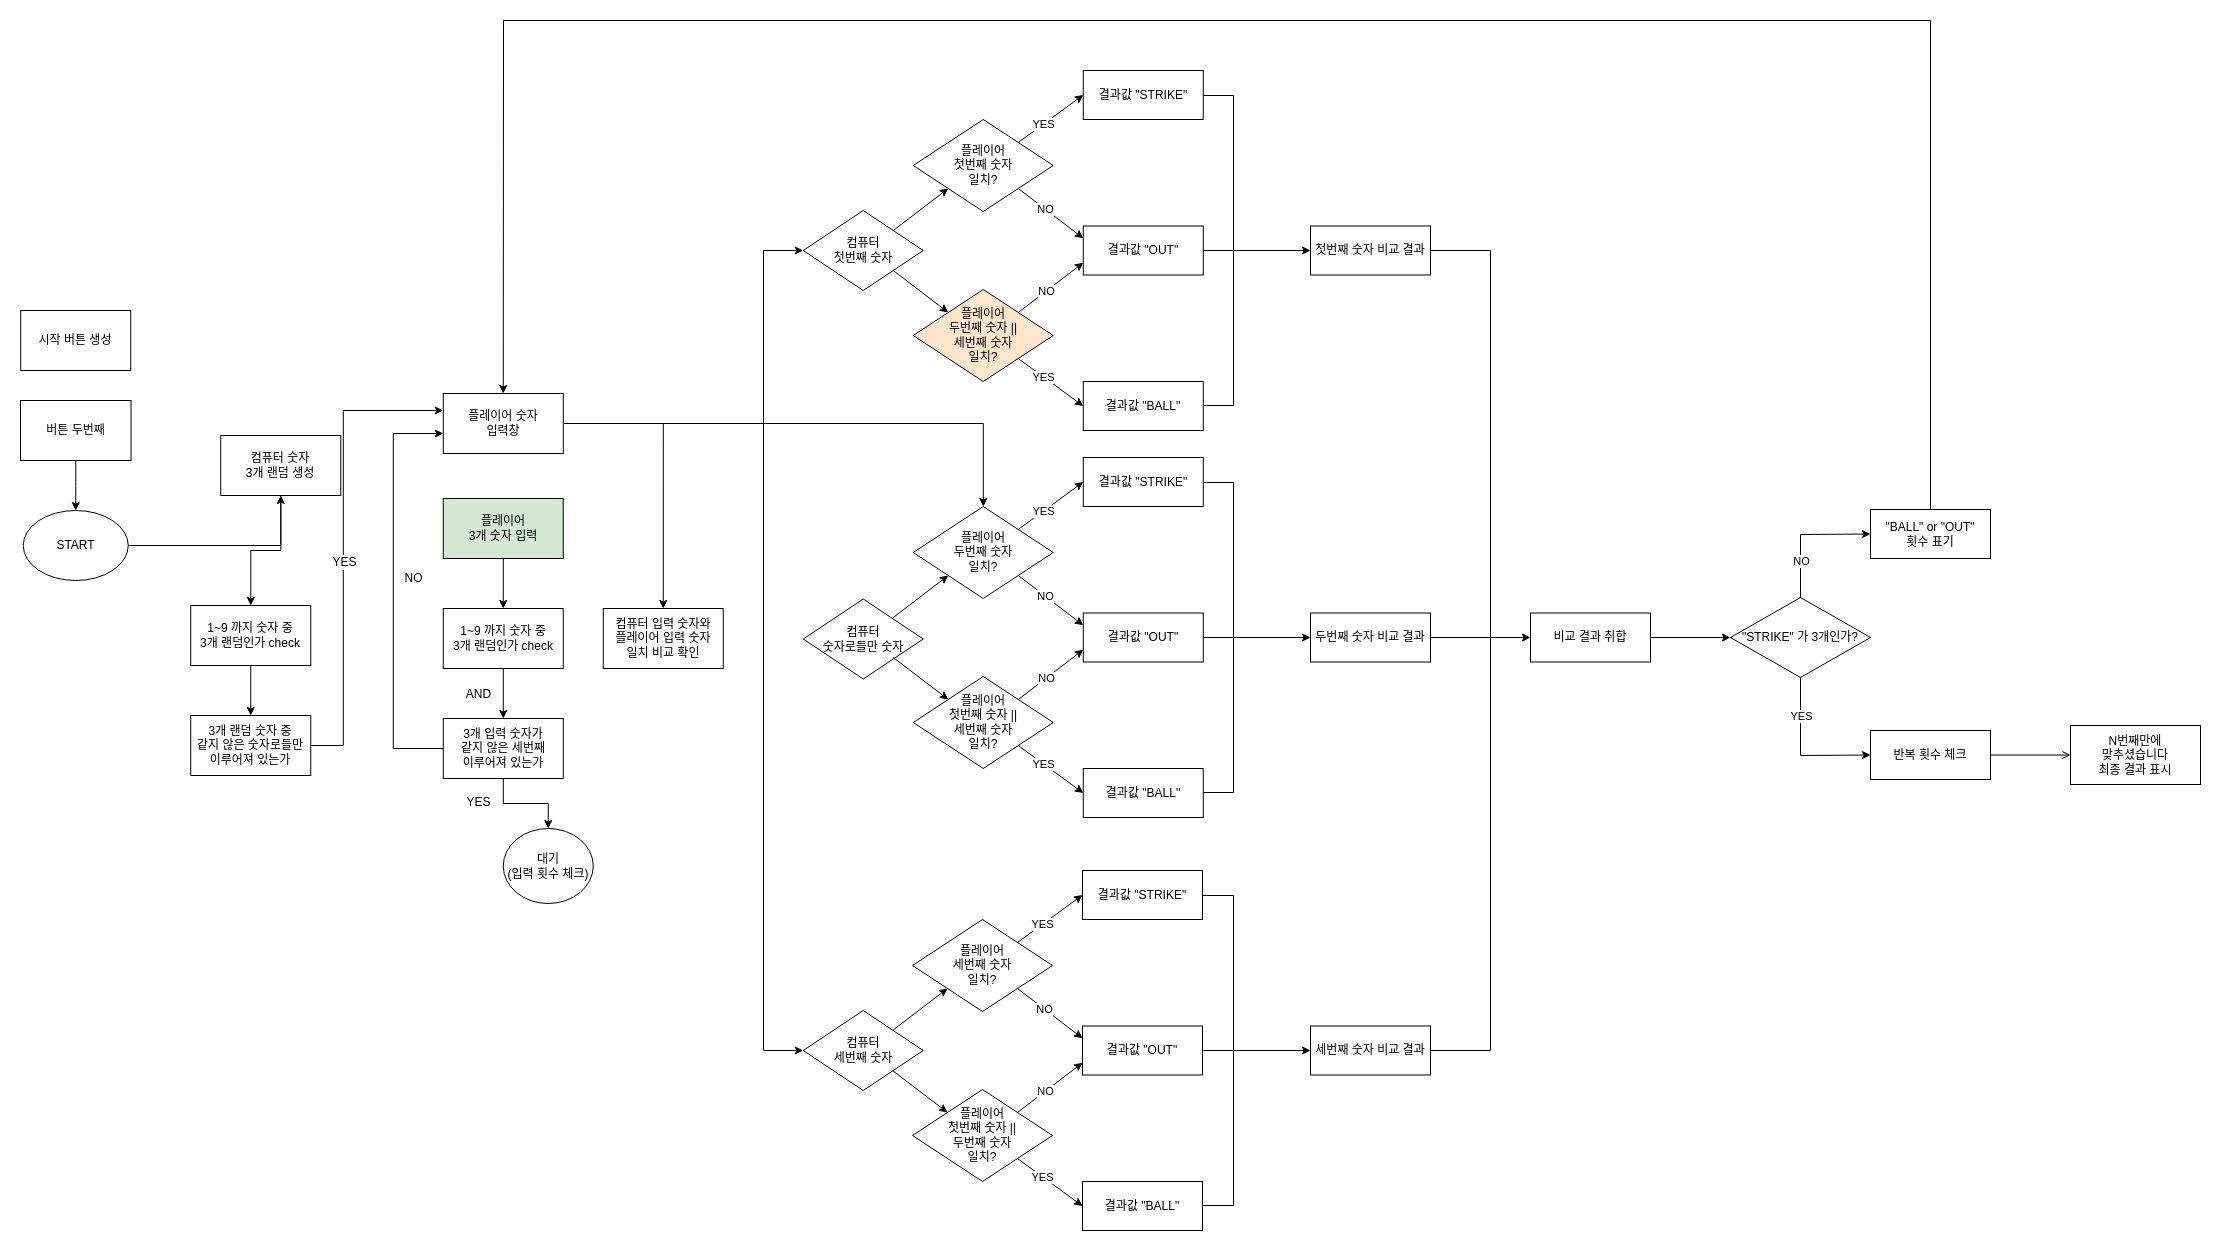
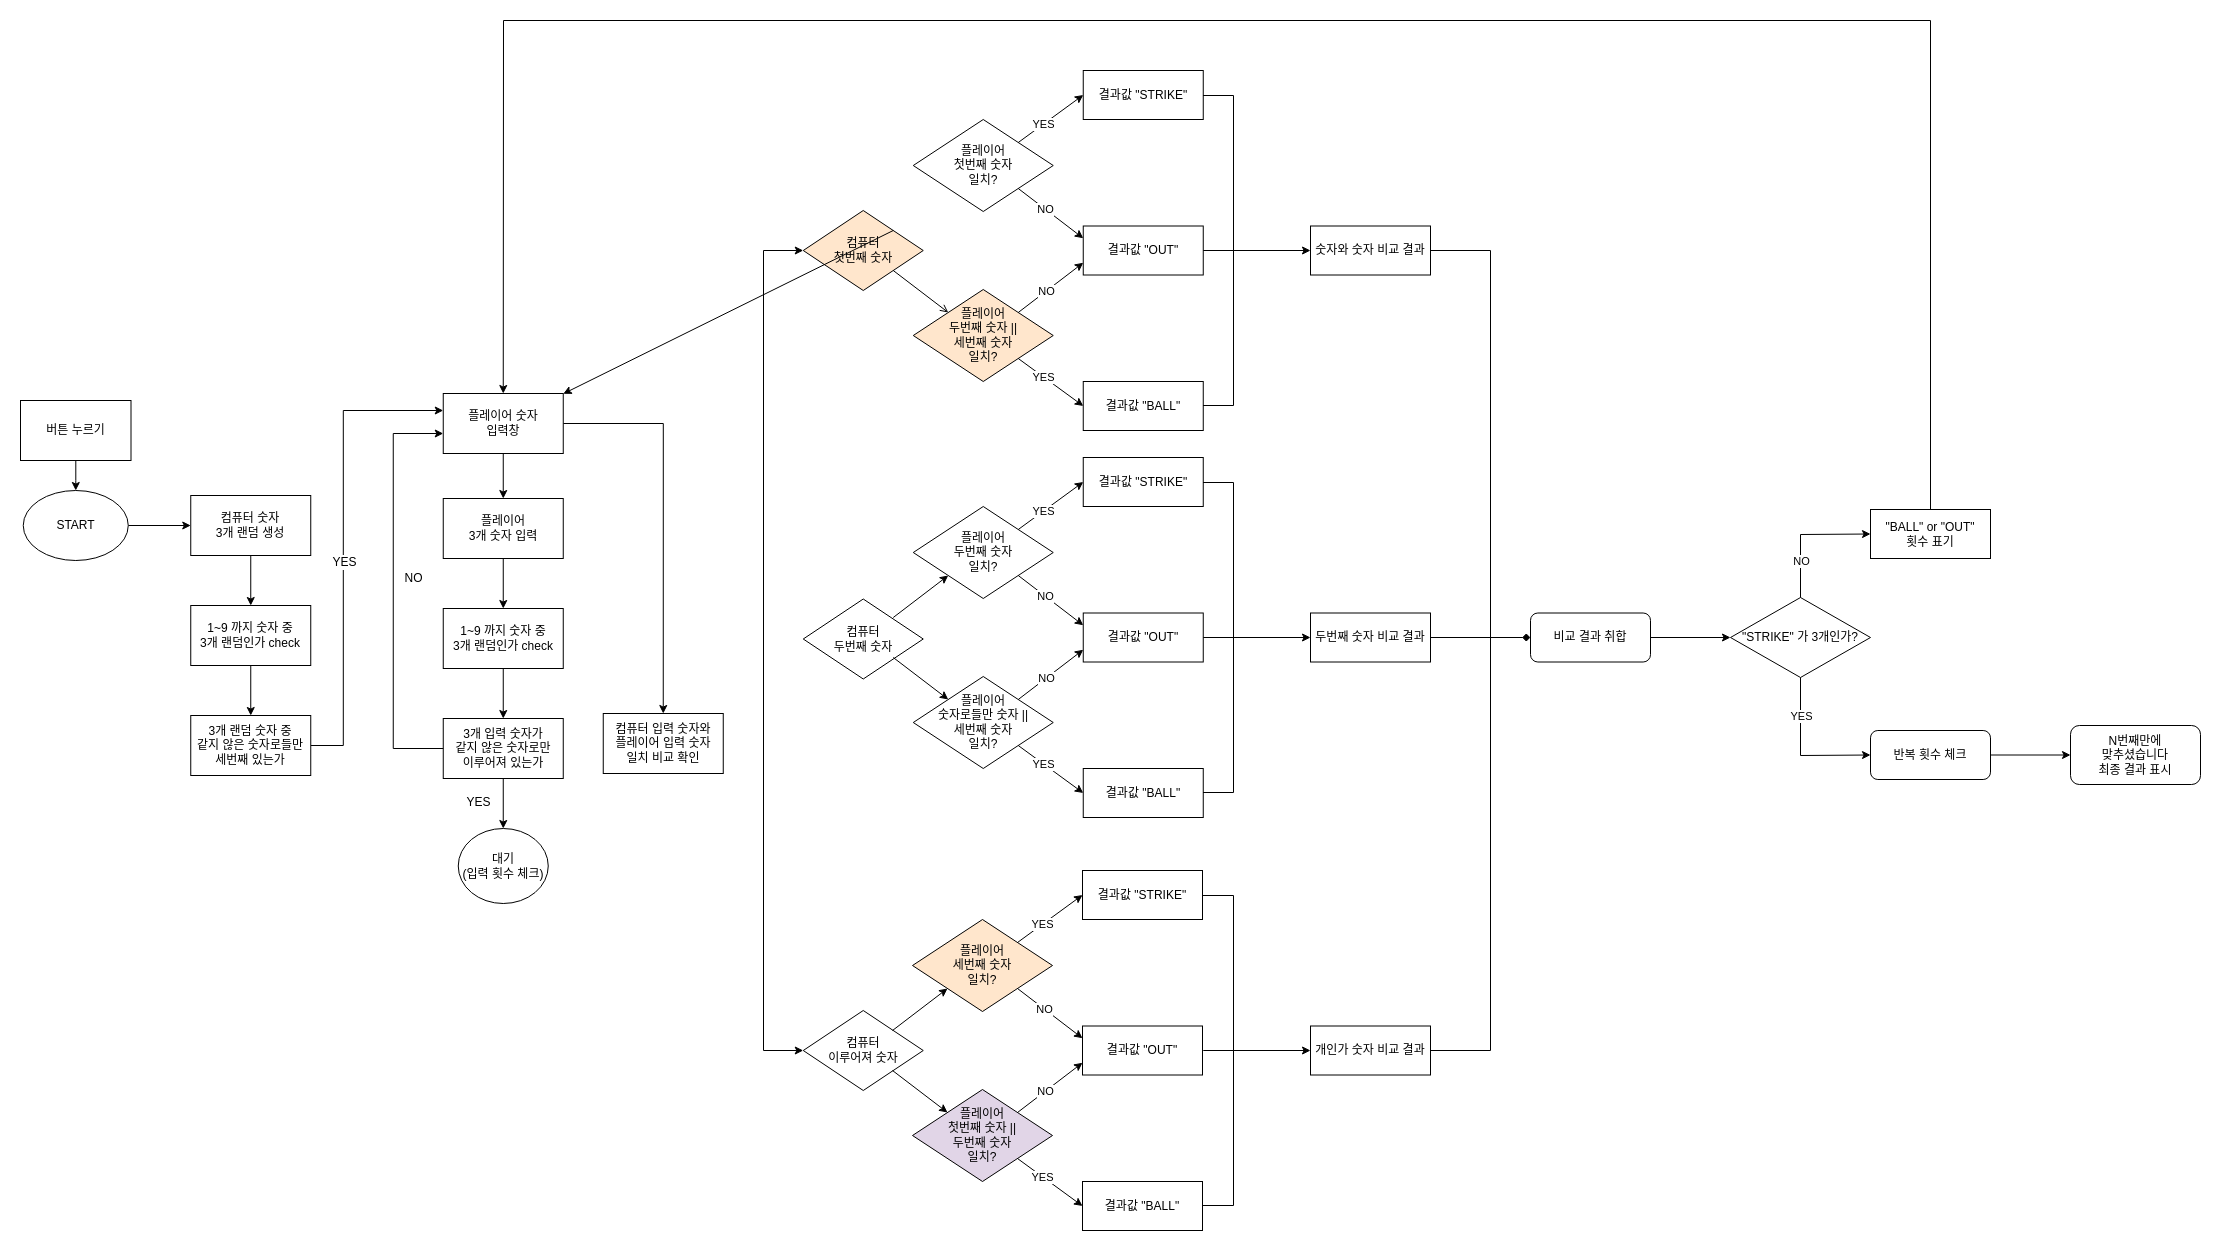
(918, 211) -> (732, 311)
(863, 251) -> (863, 251)
(1371, 251) -> (1371, 251)
(942, 307) -> (943, 309)
(76, 341) -> none
(862, 424) -> (503, 473)
(76, 431) -> (76, 431)
(281, 466) -> (251, 526)
(503, 529) -> (503, 529)
(76, 546) -> (76, 526)
(1522, 638) -> (1521, 638)
(1591, 638) -> (1591, 638)
(663, 639) -> (663, 744)
(864, 640) -> (864, 640)
(478, 694) -> none
(984, 723) -> (984, 723)
(251, 746) -> (251, 746)
(504, 749) -> (504, 749)
(1931, 755) -> (1931, 755)
(2063, 755) -> (2062, 755)
(2136, 755) -> (2136, 755)
(548, 866) -> (503, 866)
(983, 966) -> (983, 966)
(864, 1051) -> (864, 1051)
(1371, 1051) -> (1371, 1051)
(983, 1136) -> (983, 1136)
